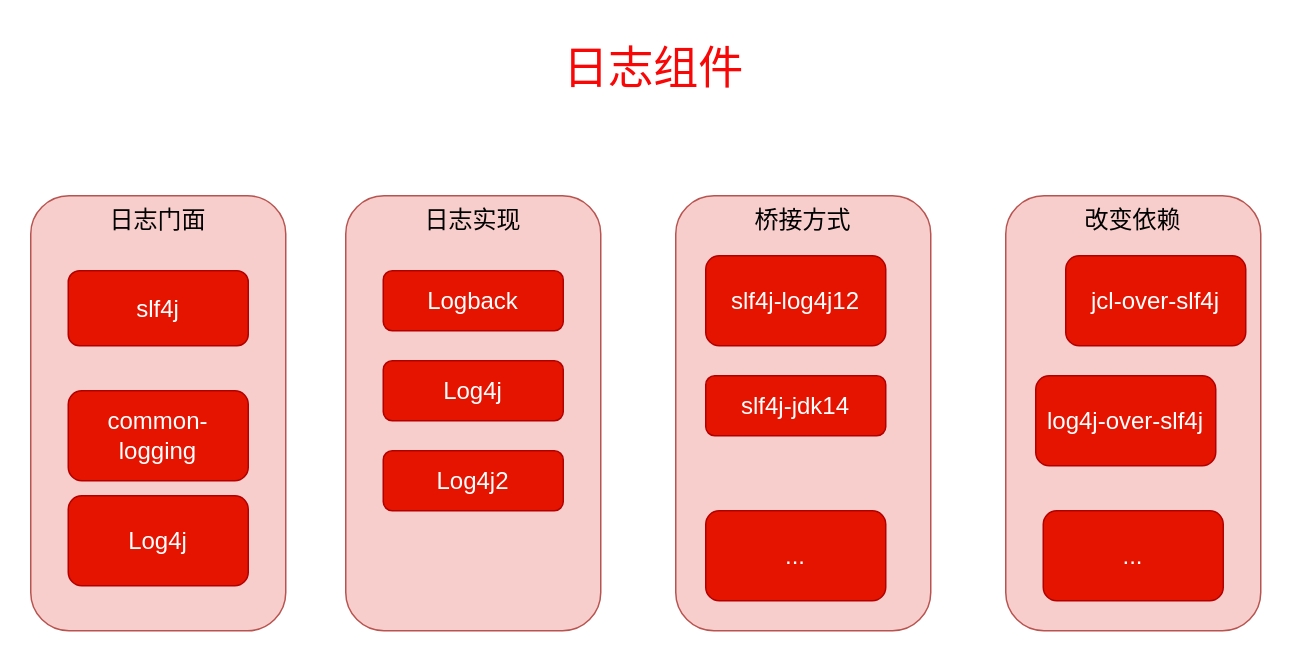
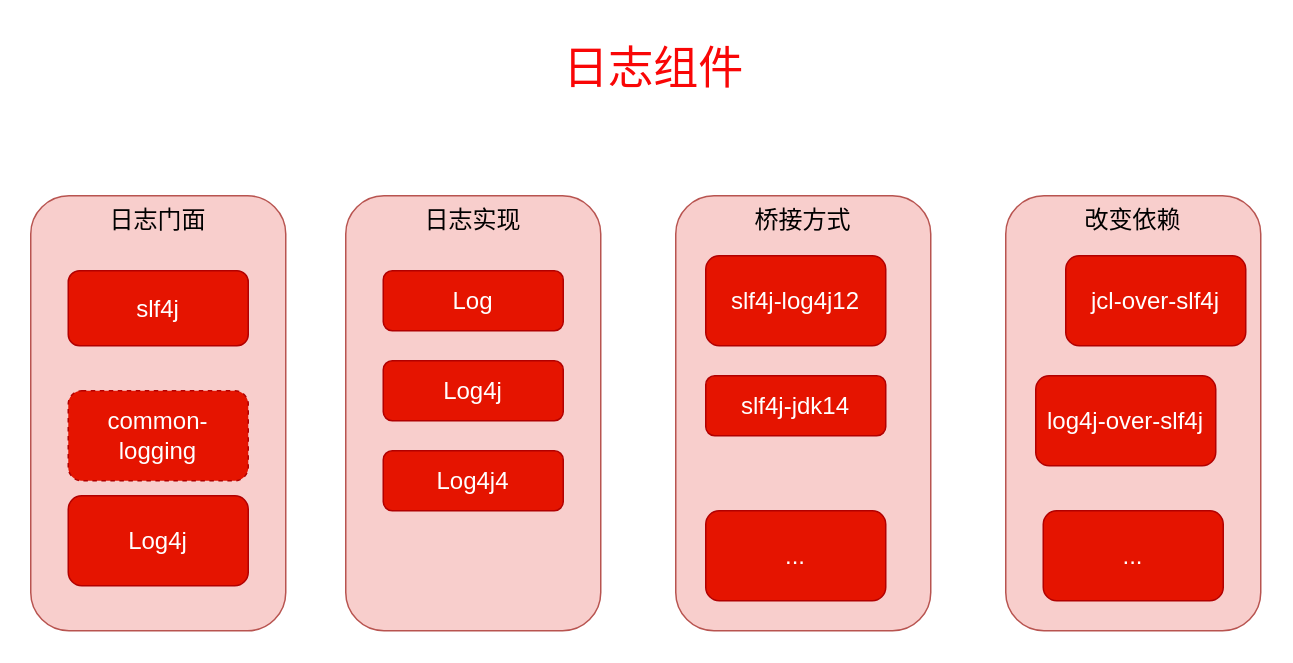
(473, 301) -> (473, 301)
(158, 436) -> (158, 436)
(473, 481) -> (473, 481)
